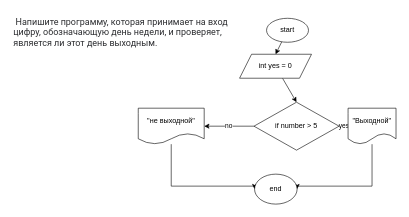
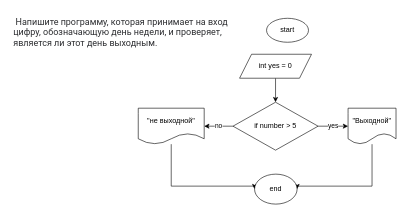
(280, 46) -> none
(297, 126) -> (276, 126)
